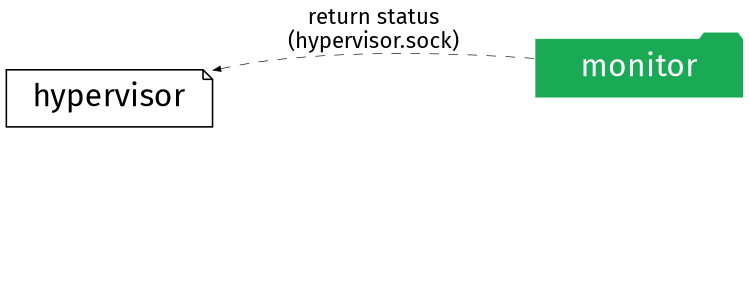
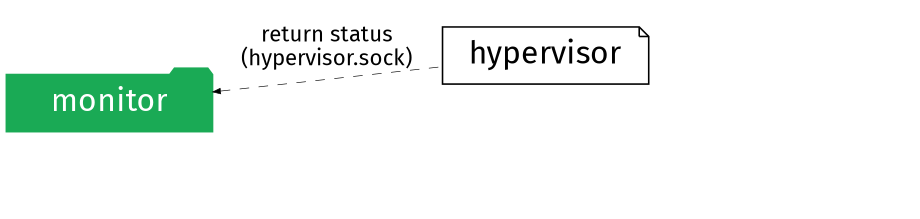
(378, 54) -> (332, 79)
